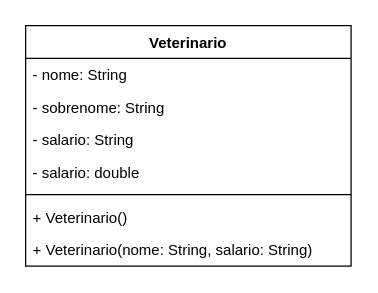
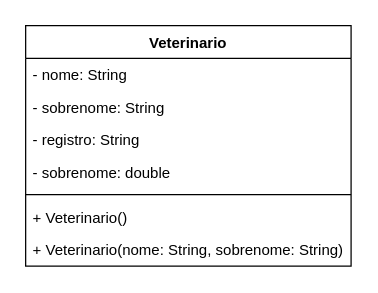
(92, 140) -> (98, 140)
(92, 173) -> (105, 173)
(192, 250) -> (204, 250)
